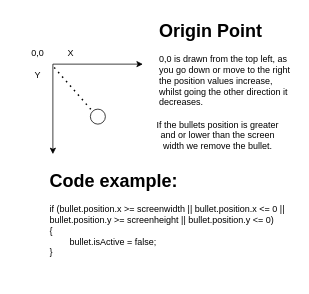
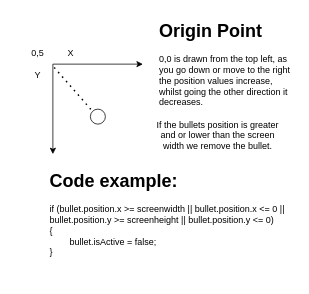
(38, 53) -> (38, 53)
